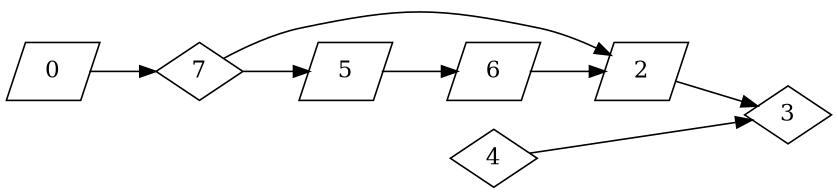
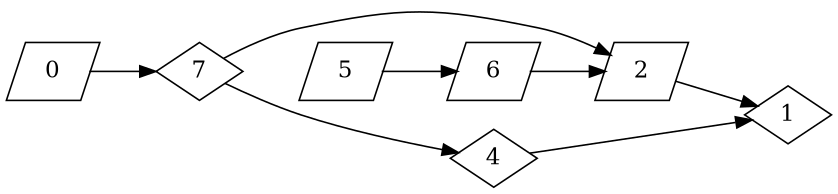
(268, 71) -> (331, 124)
(788, 115) -> (788, 115)
